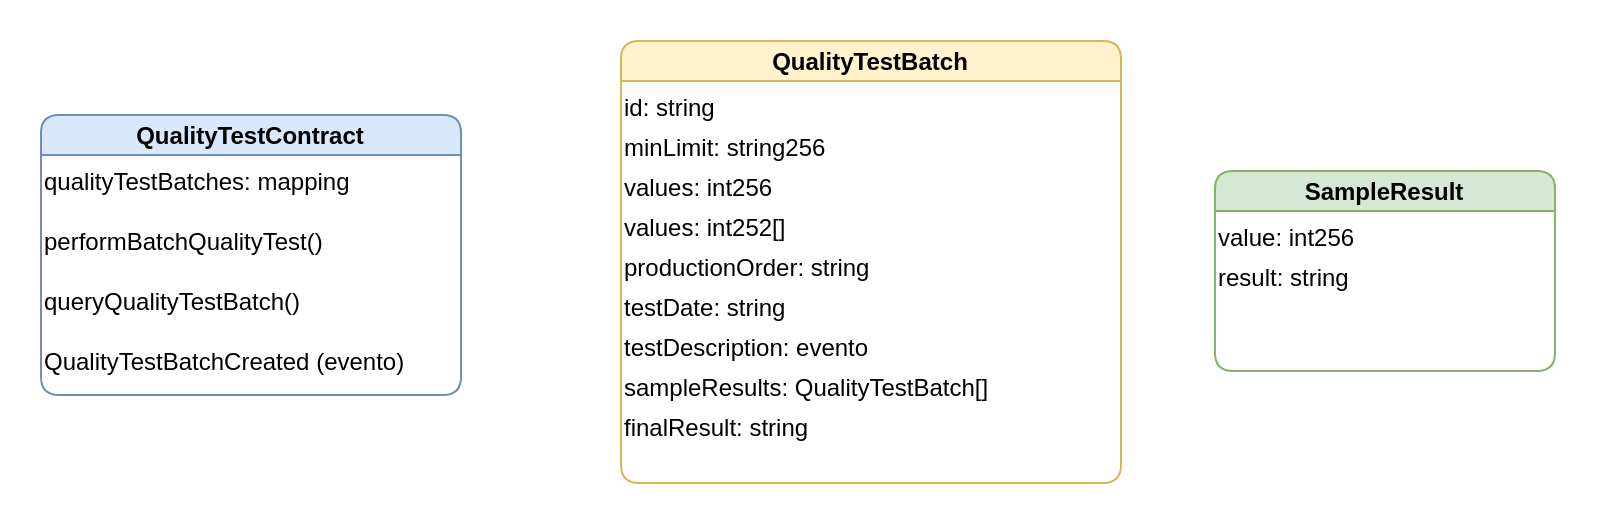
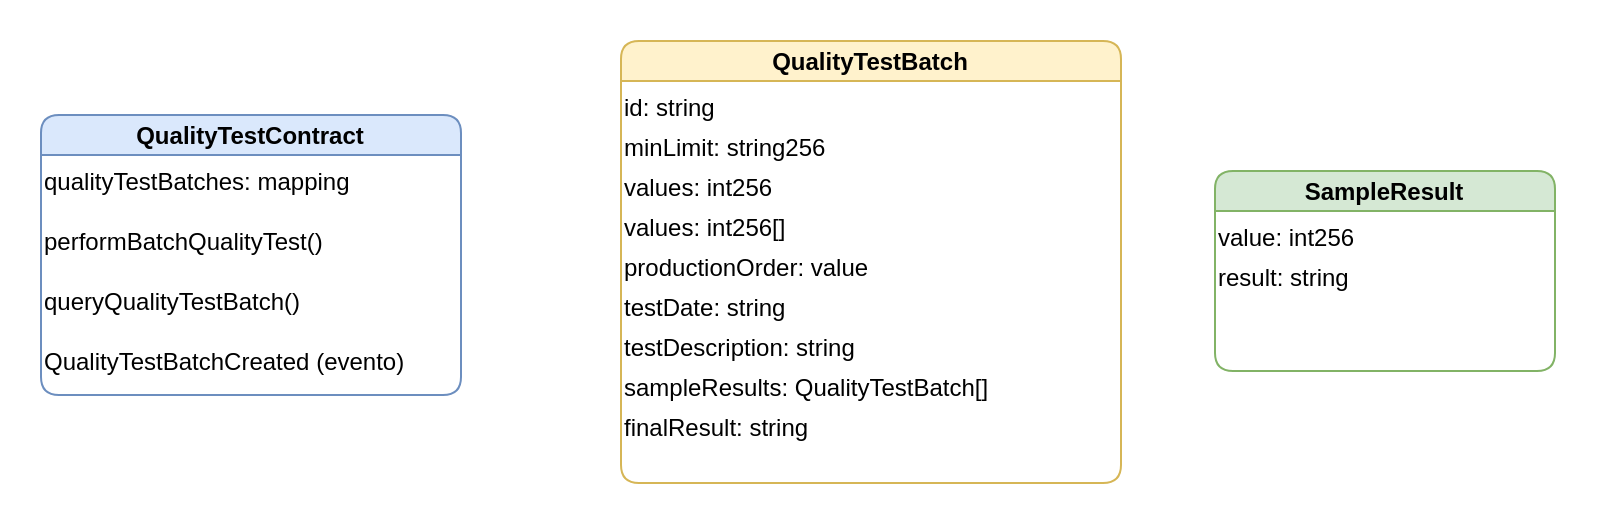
(720, 229) -> (720, 229)
(767, 269) -> (760, 269)
(767, 349) -> (764, 349)
